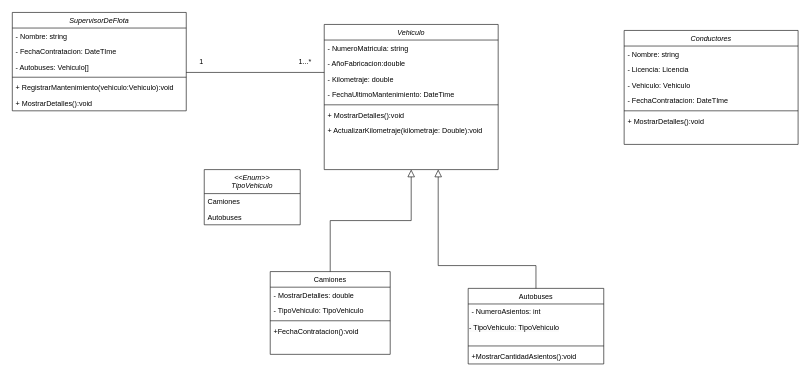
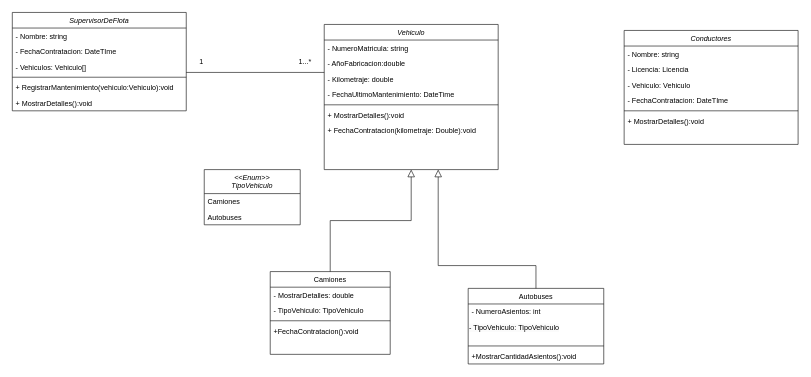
(57, 67) -> (55, 67)
(415, 131) -> (410, 131)
